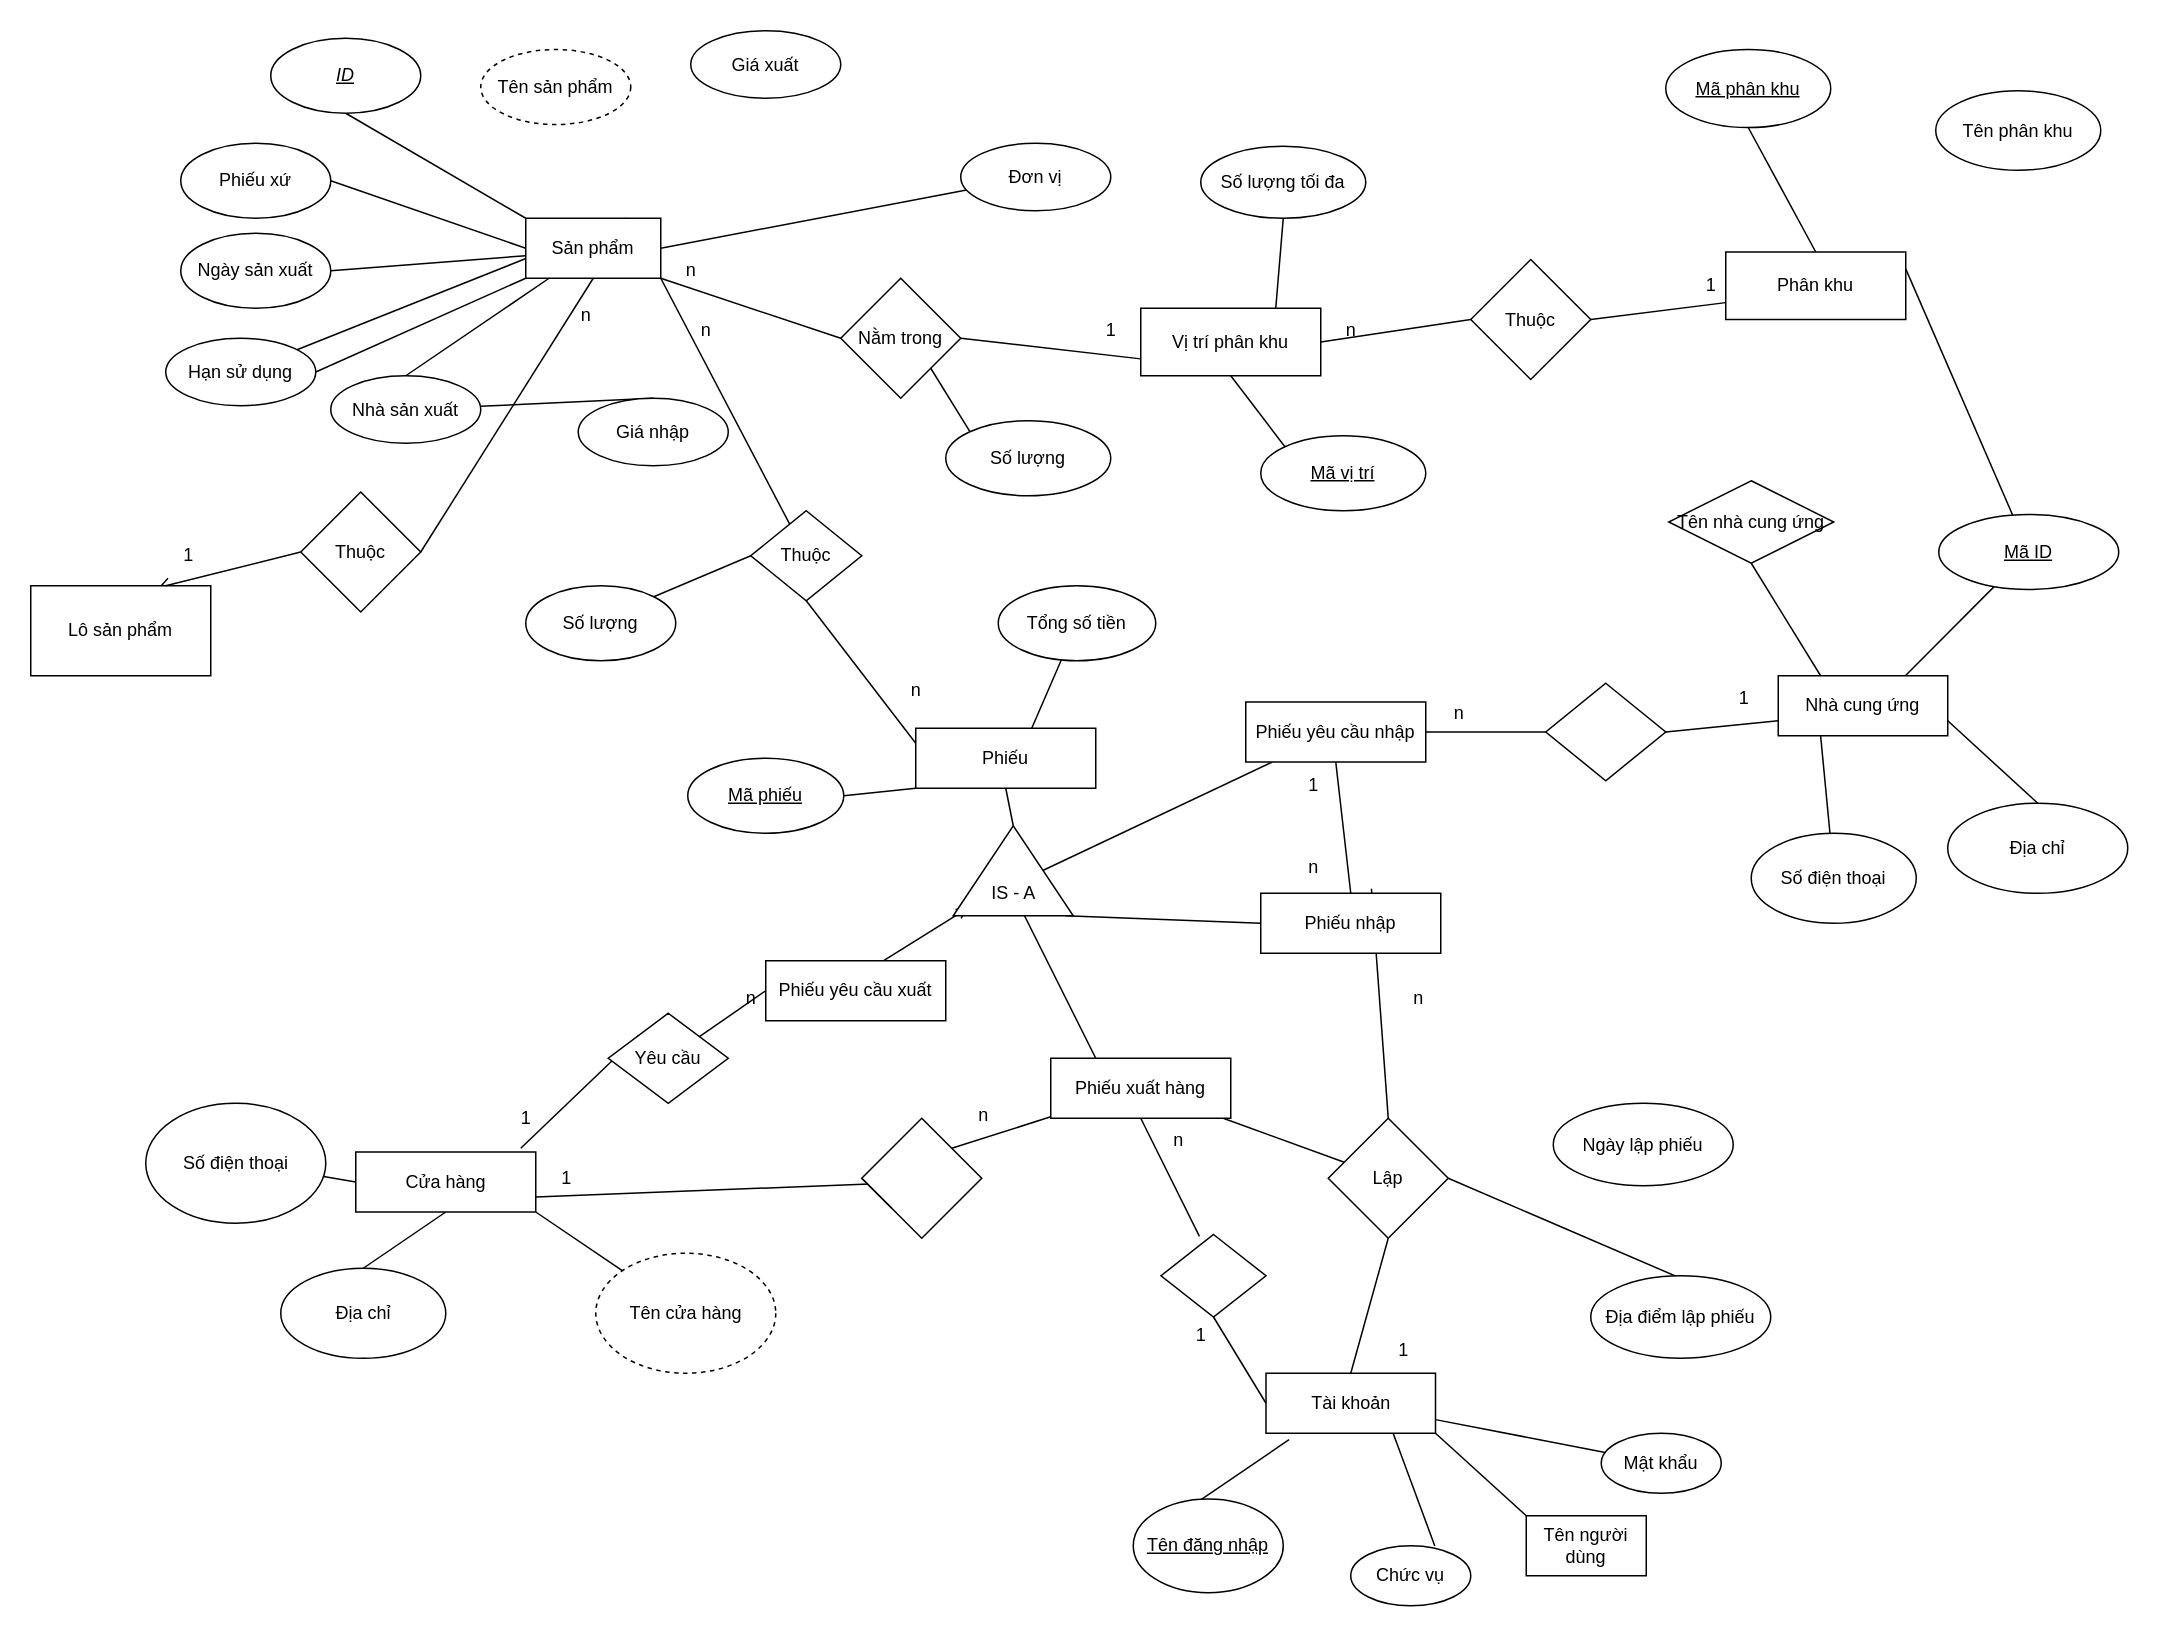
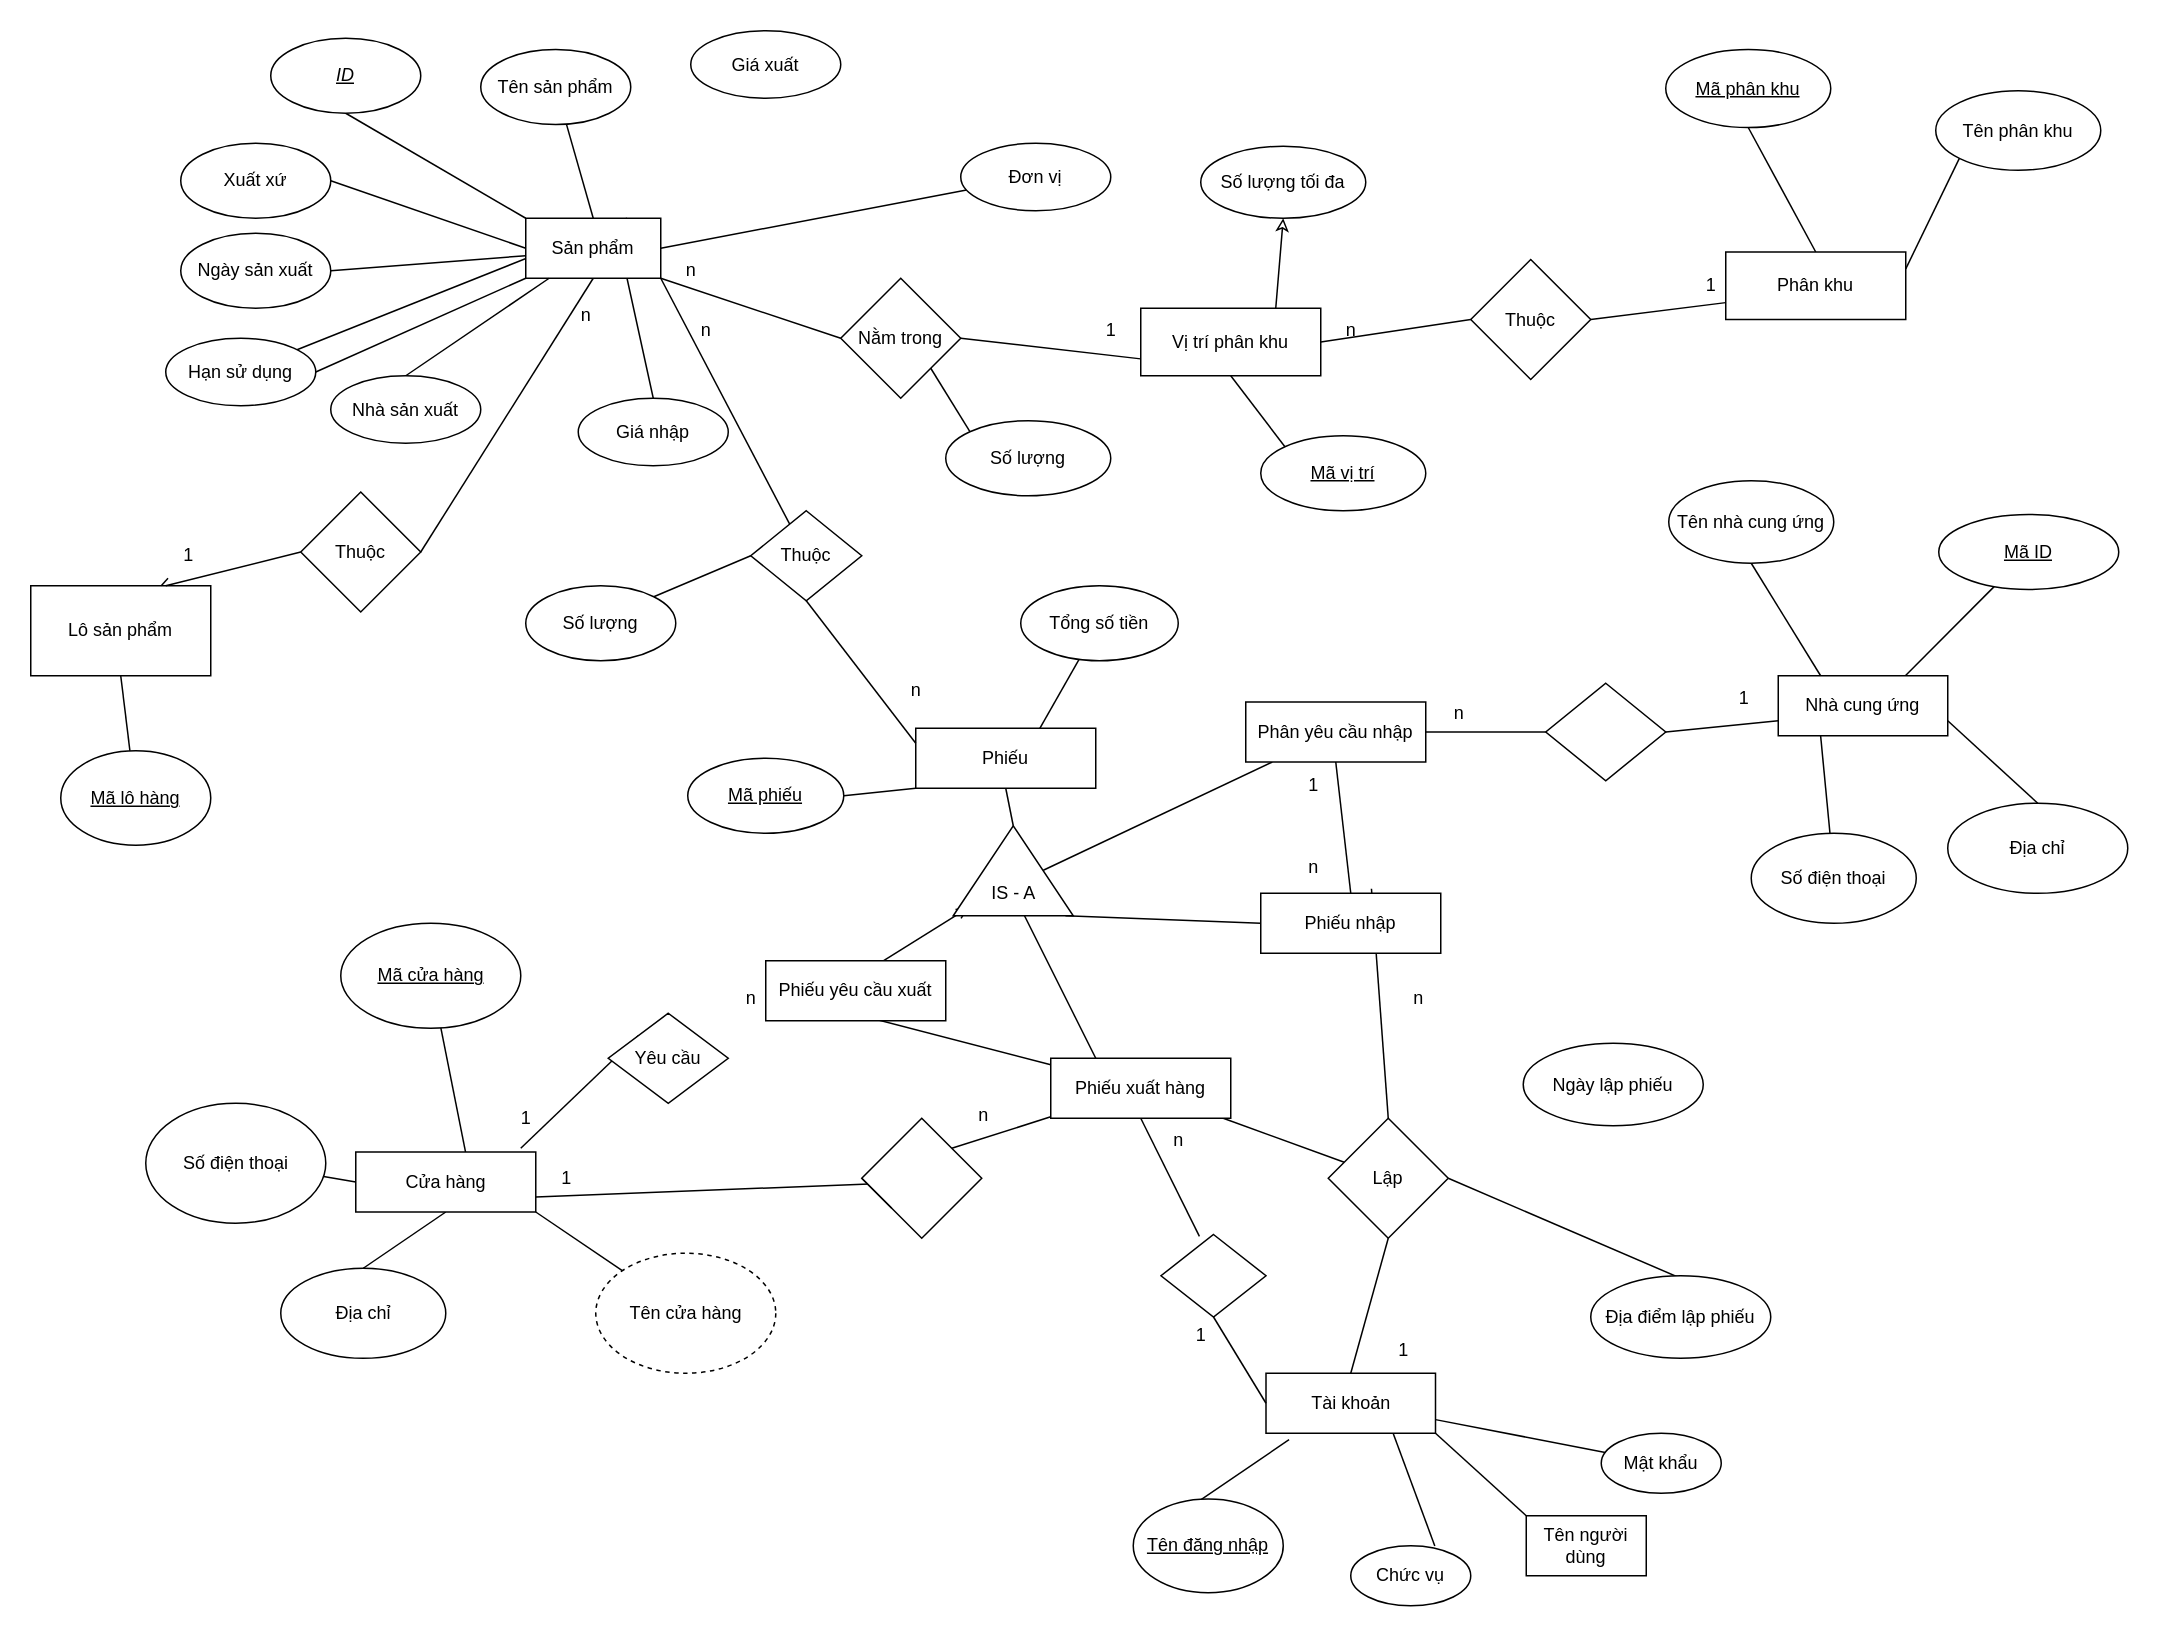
(556, 87) -> (556, 87)
none -> (580, 172)
(256, 181) -> (256, 181)
(1283, 225) -> (1282, 230)
(1959, 392) -> (1933, 214)
(555, 403) -> (640, 338)
(1751, 522) -> (1751, 522)
(1077, 623) -> (1100, 623)
none -> (125, 713)
(1336, 733) -> (1336, 733)
none -> (136, 798)
none -> (431, 976)
(733, 1014) -> (966, 1043)
none -> (453, 1090)
(1643, 1145) -> (1613, 1085)
